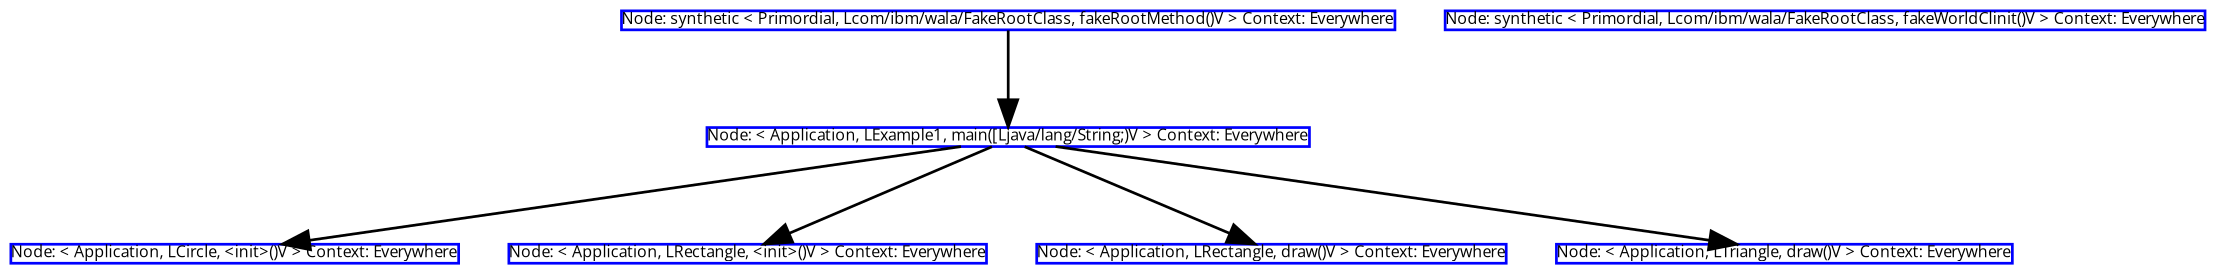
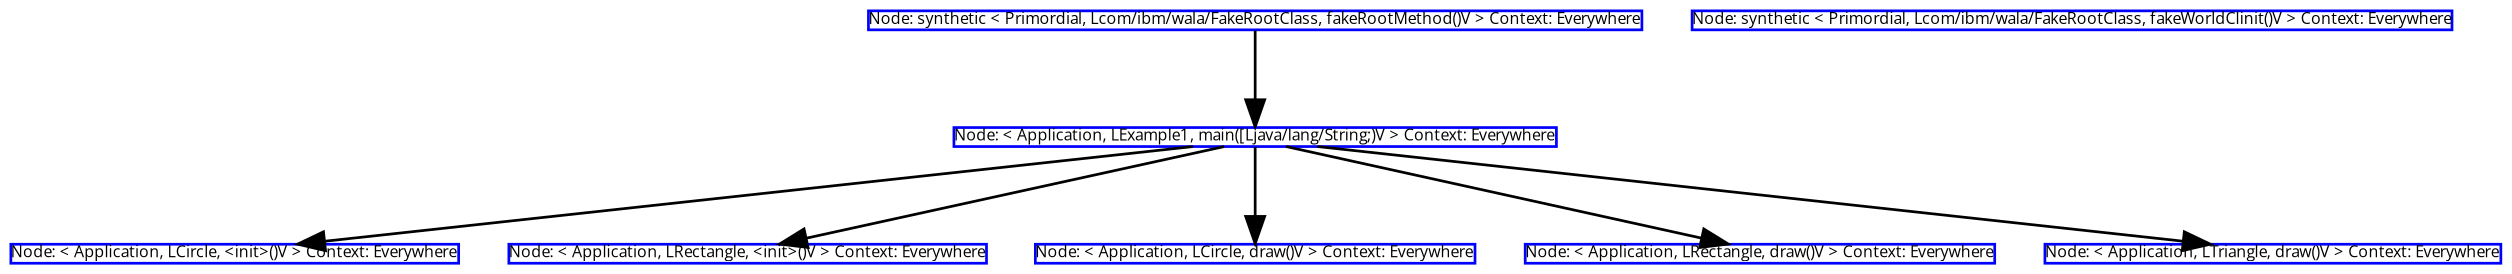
none -> (1255, 254)
